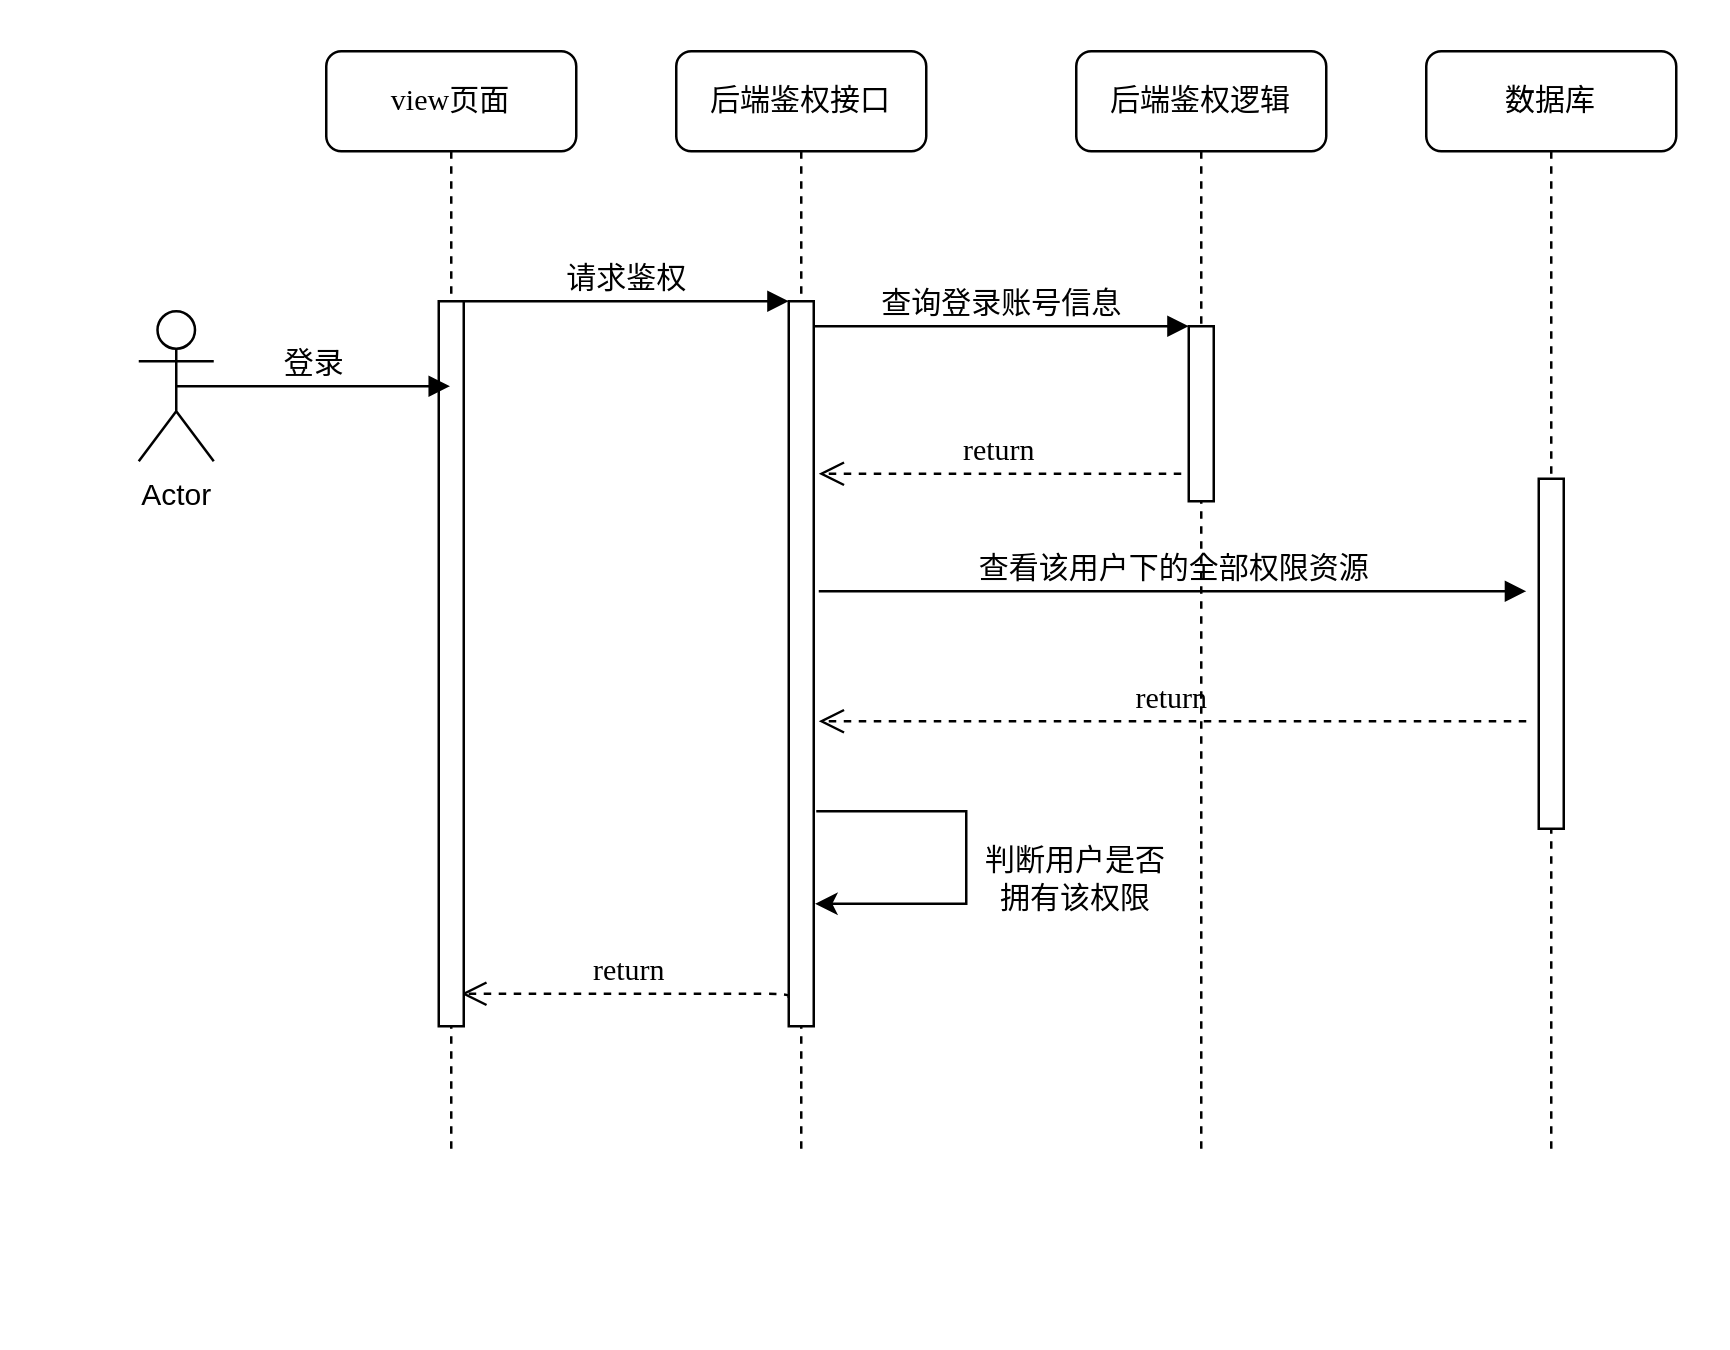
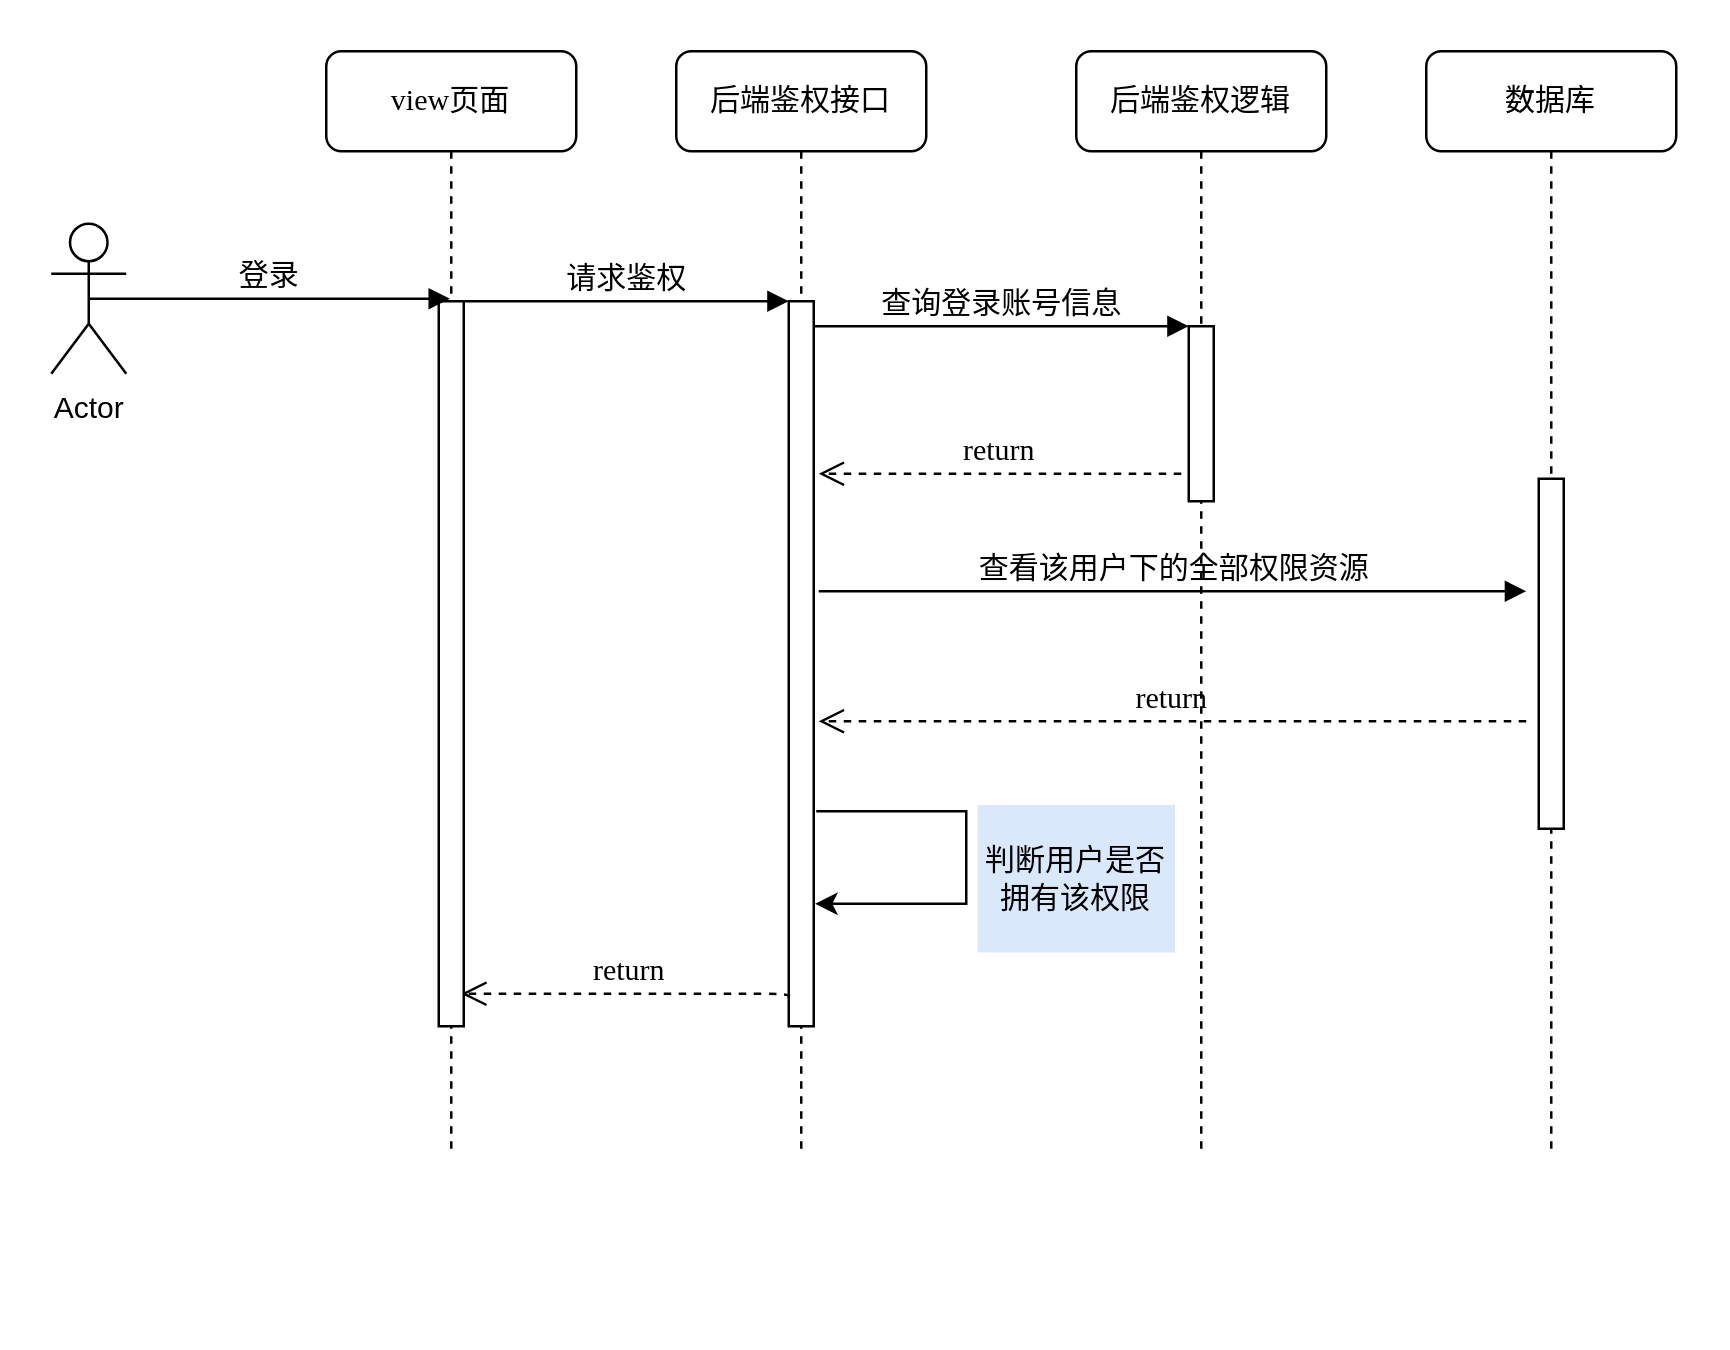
(176, 386) -> (89, 299)
(1076, 879) -> (1076, 879)
